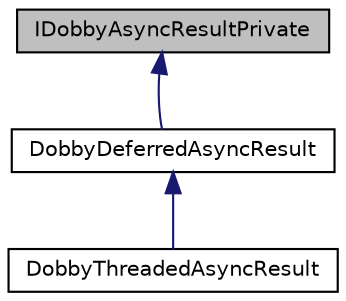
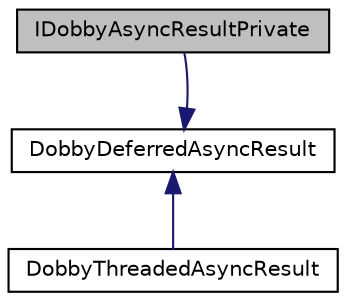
(159, 102) -> (187, 80)
